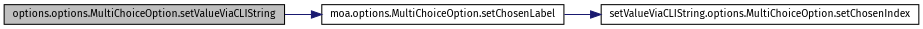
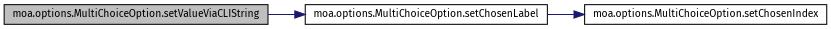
(144, 14) -> (136, 14)
(760, 14) -> (706, 14)
